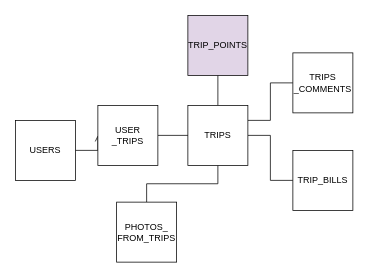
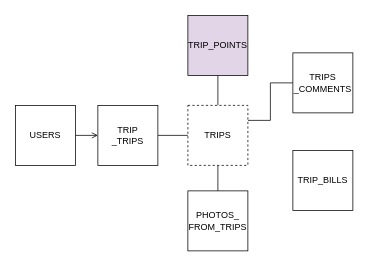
(128, 135) -> (128, 135)
(218, 135) -> (218, 135)
(45, 150) -> (45, 135)
(270, 157) -> none
(147, 232) -> (218, 221)
